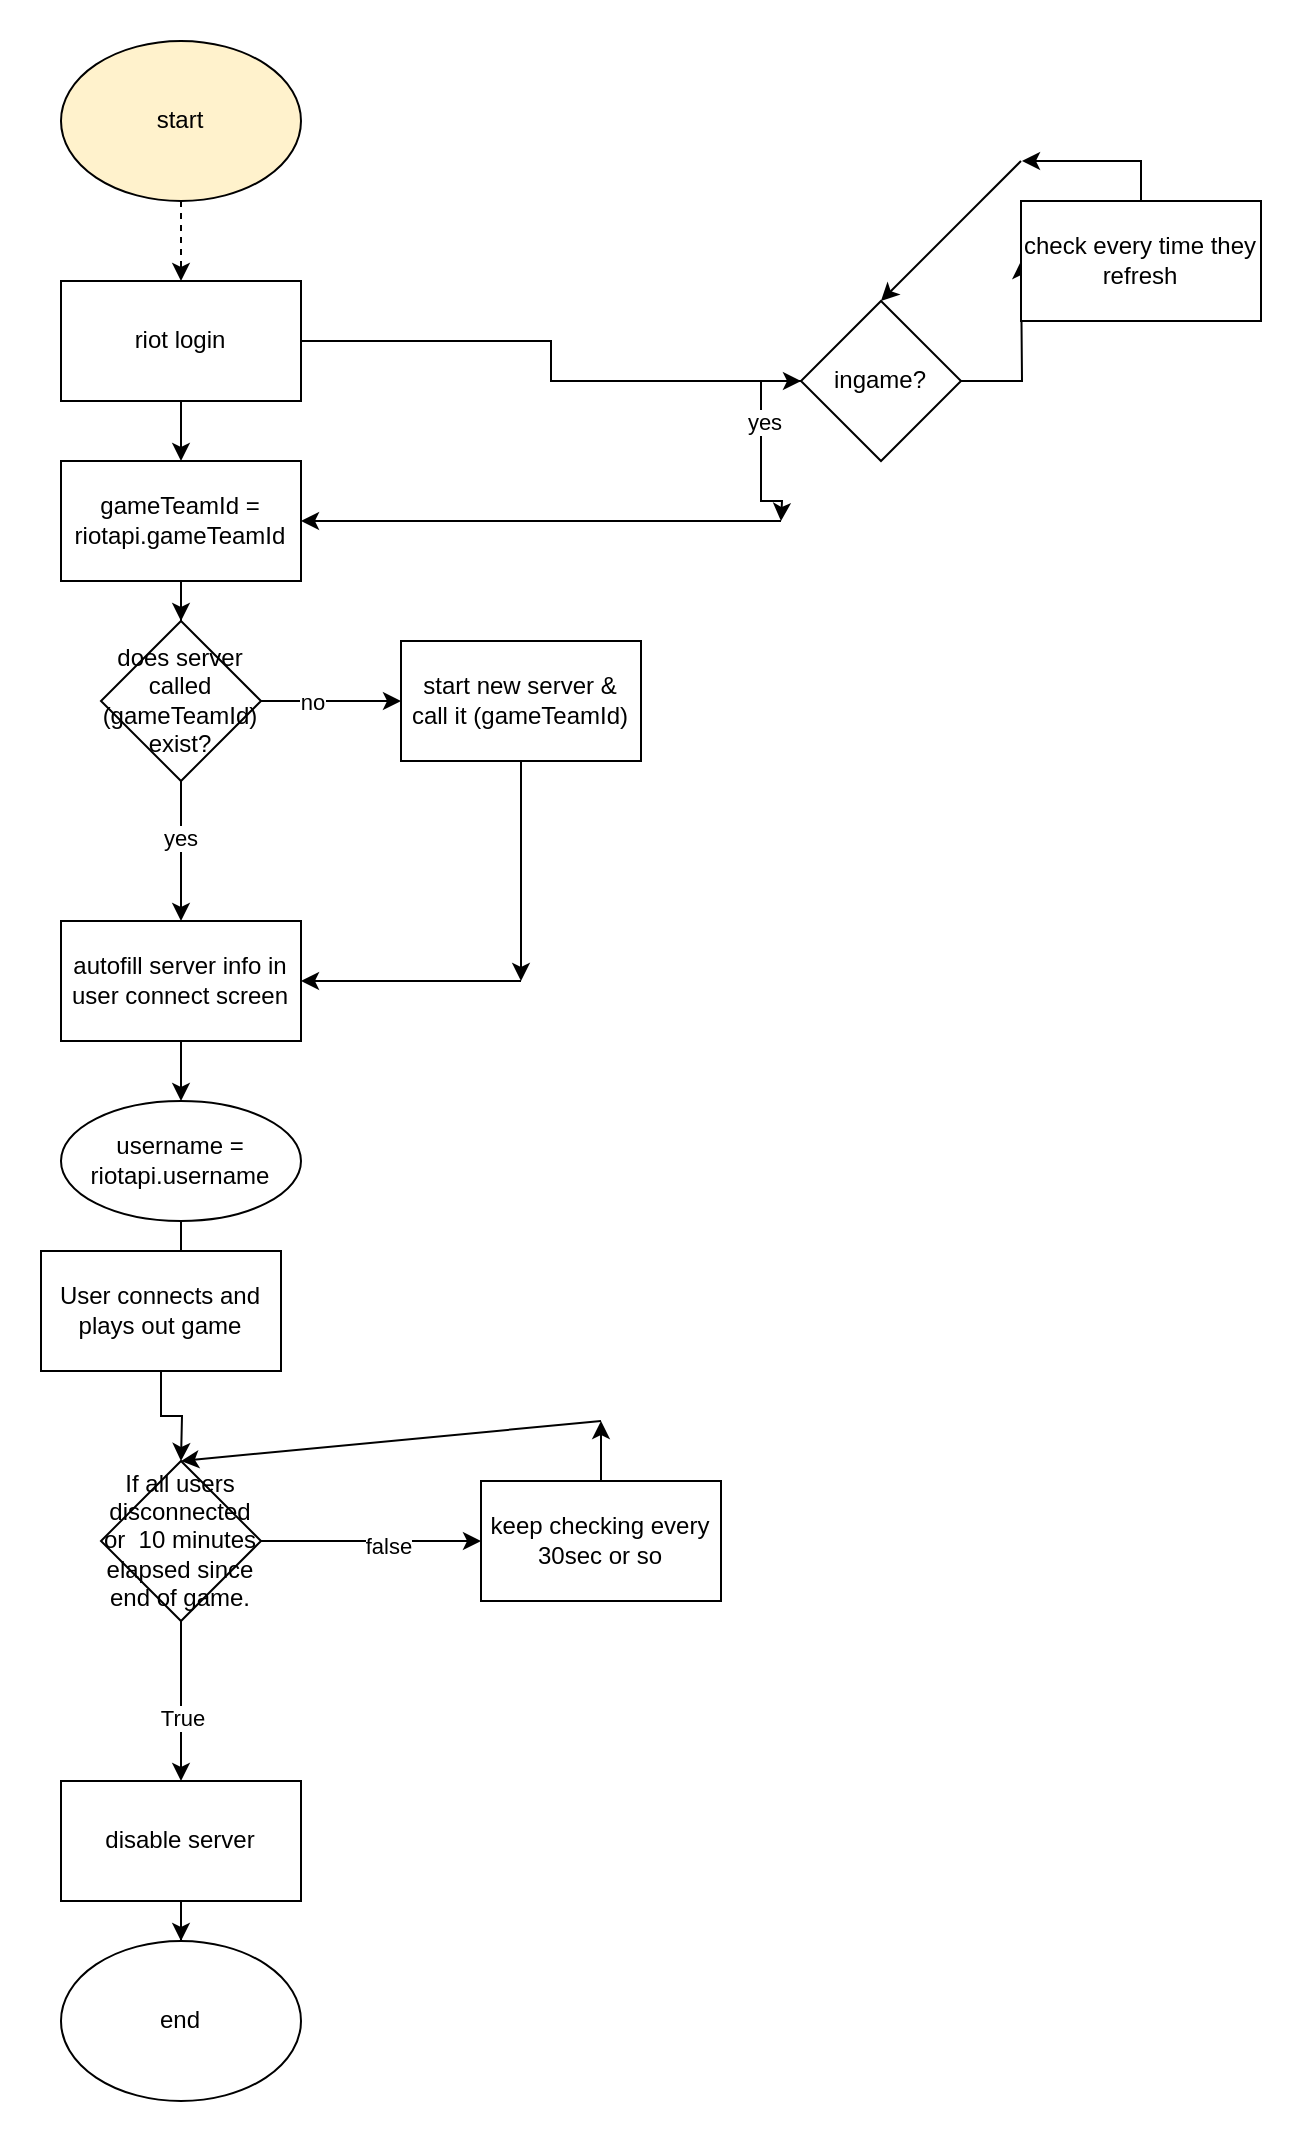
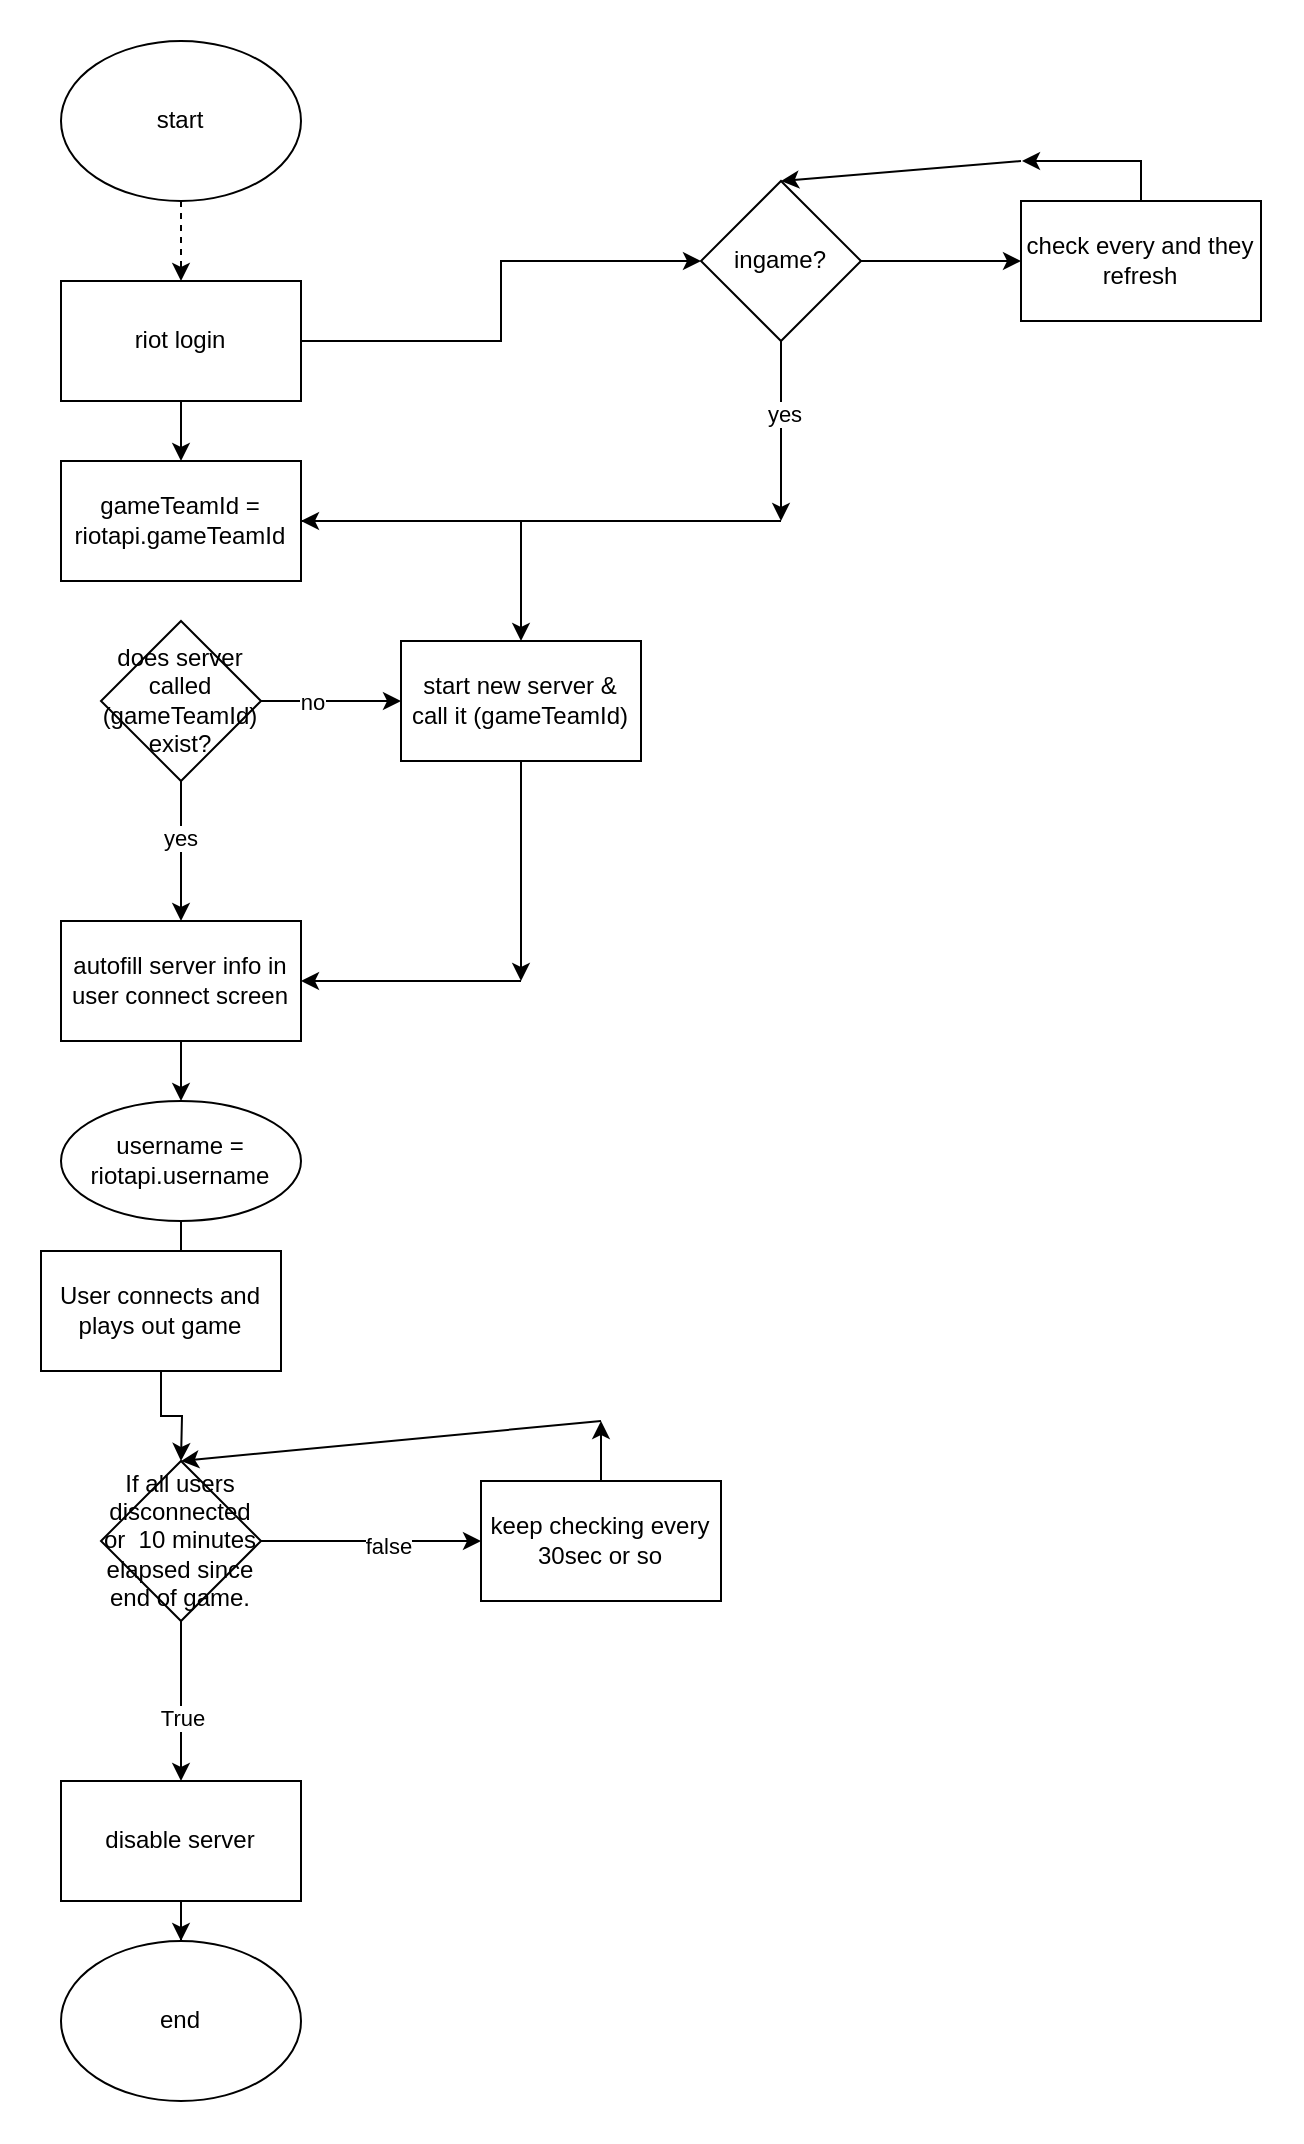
(181, 121) -> (181, 121)
(1141, 261) -> (1141, 261)
(881, 381) -> (781, 261)
(181, 608) -> (521, 576)
